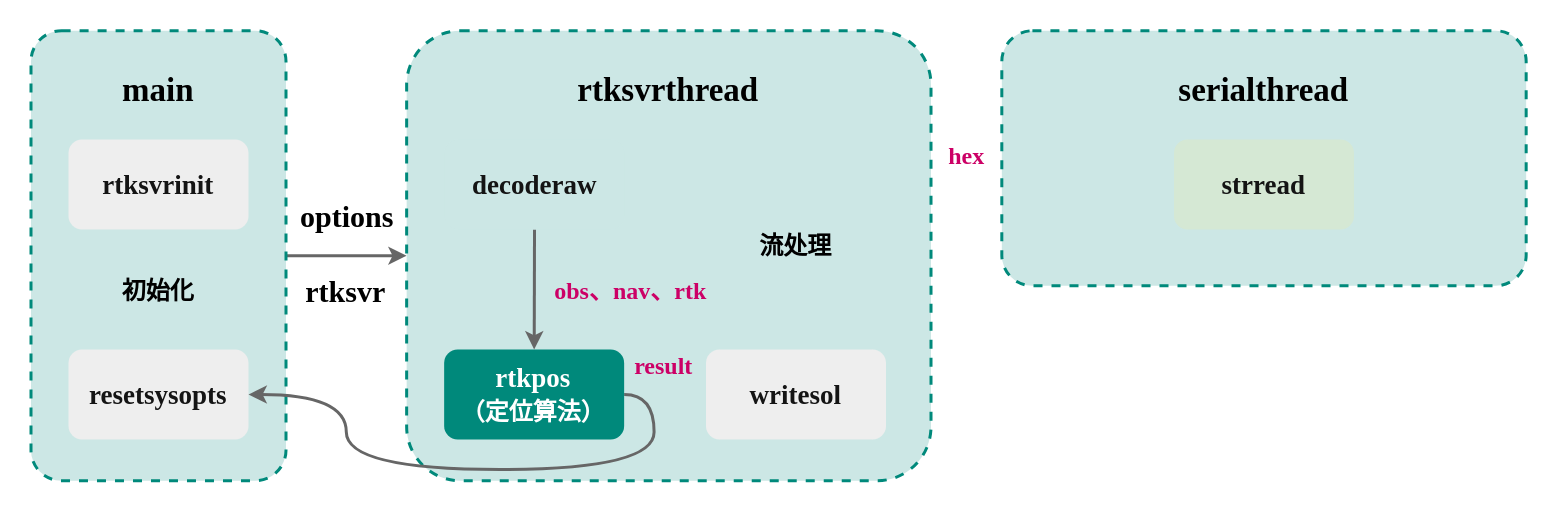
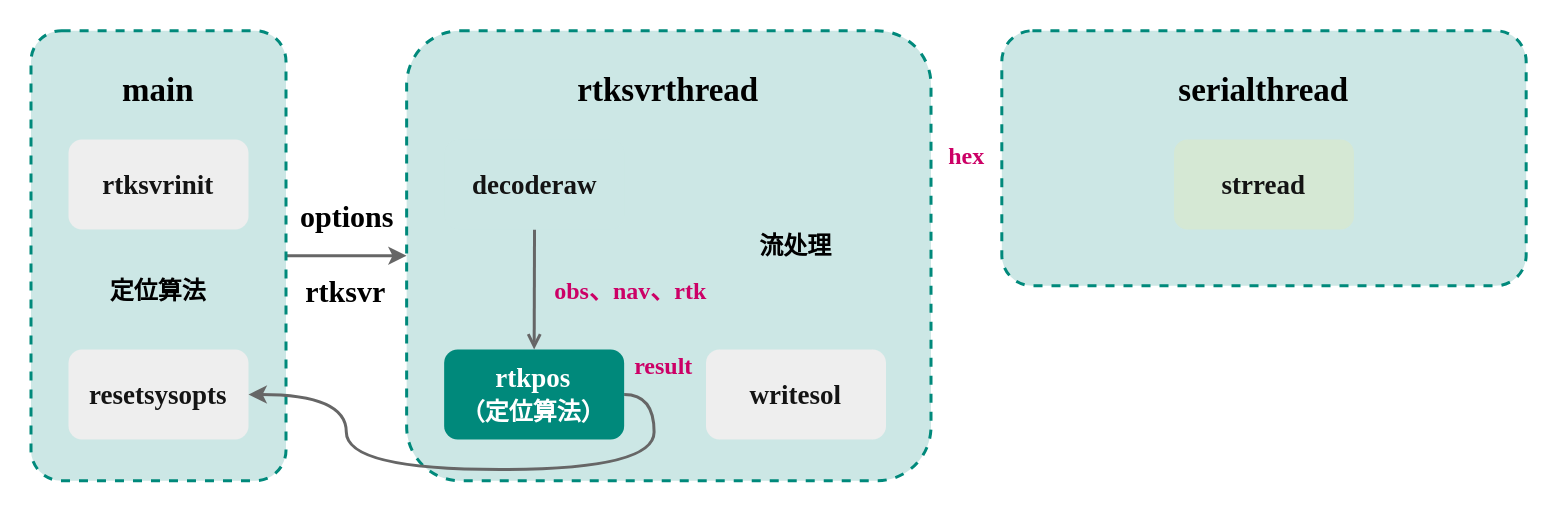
(158, 290) -> (158, 290)
(534, 334) -> (534, 335)
